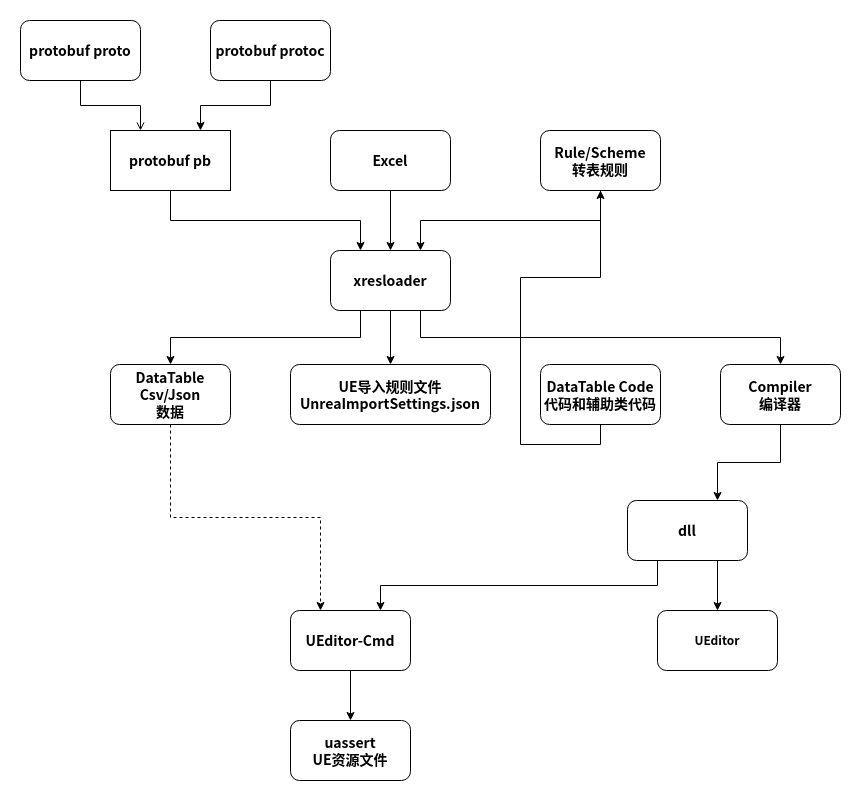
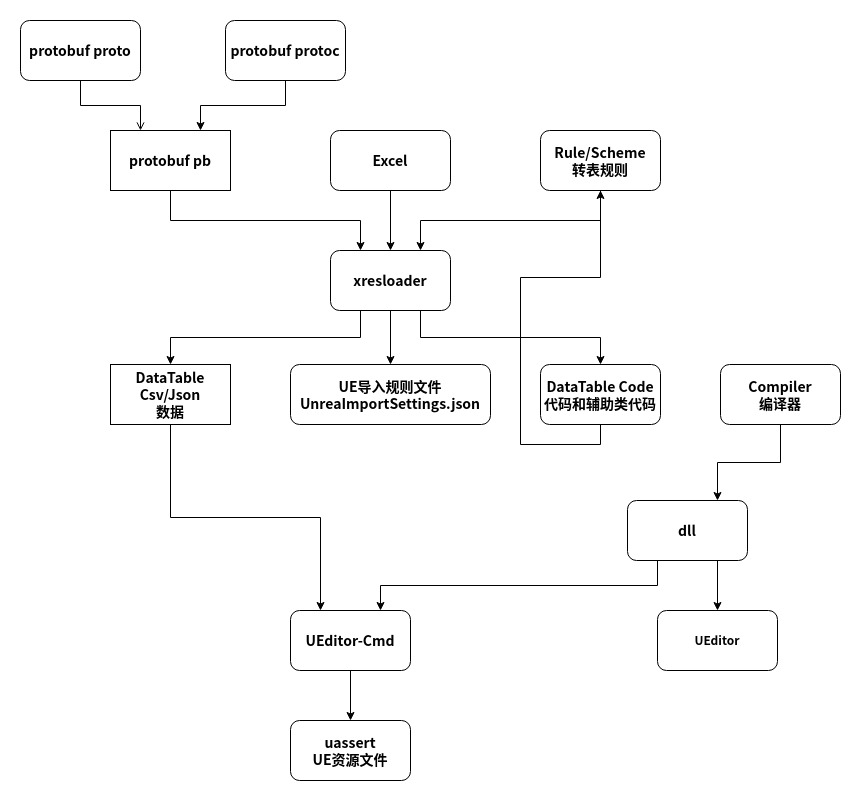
(271, 51) -> (286, 51)
(699, 338) -> (601, 346)
(171, 395) -> (171, 395)
(243, 518) -> (243, 518)
